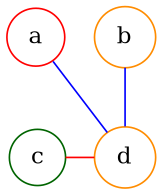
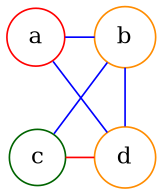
none -> (80, 37)
none -> (87, 89)
